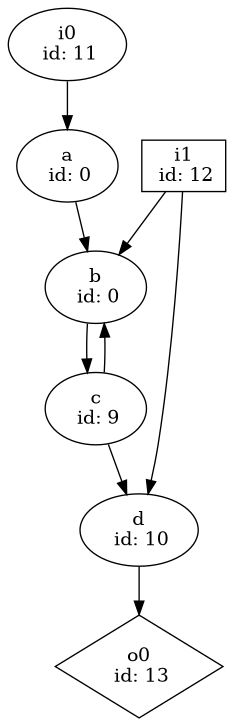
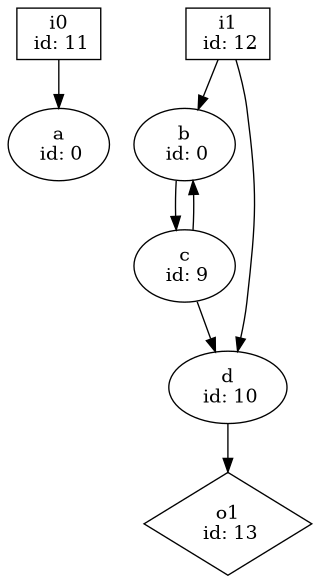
(67, 44) -> (59, 34)
(80, 220) -> none
(139, 667) -> (228, 524)
